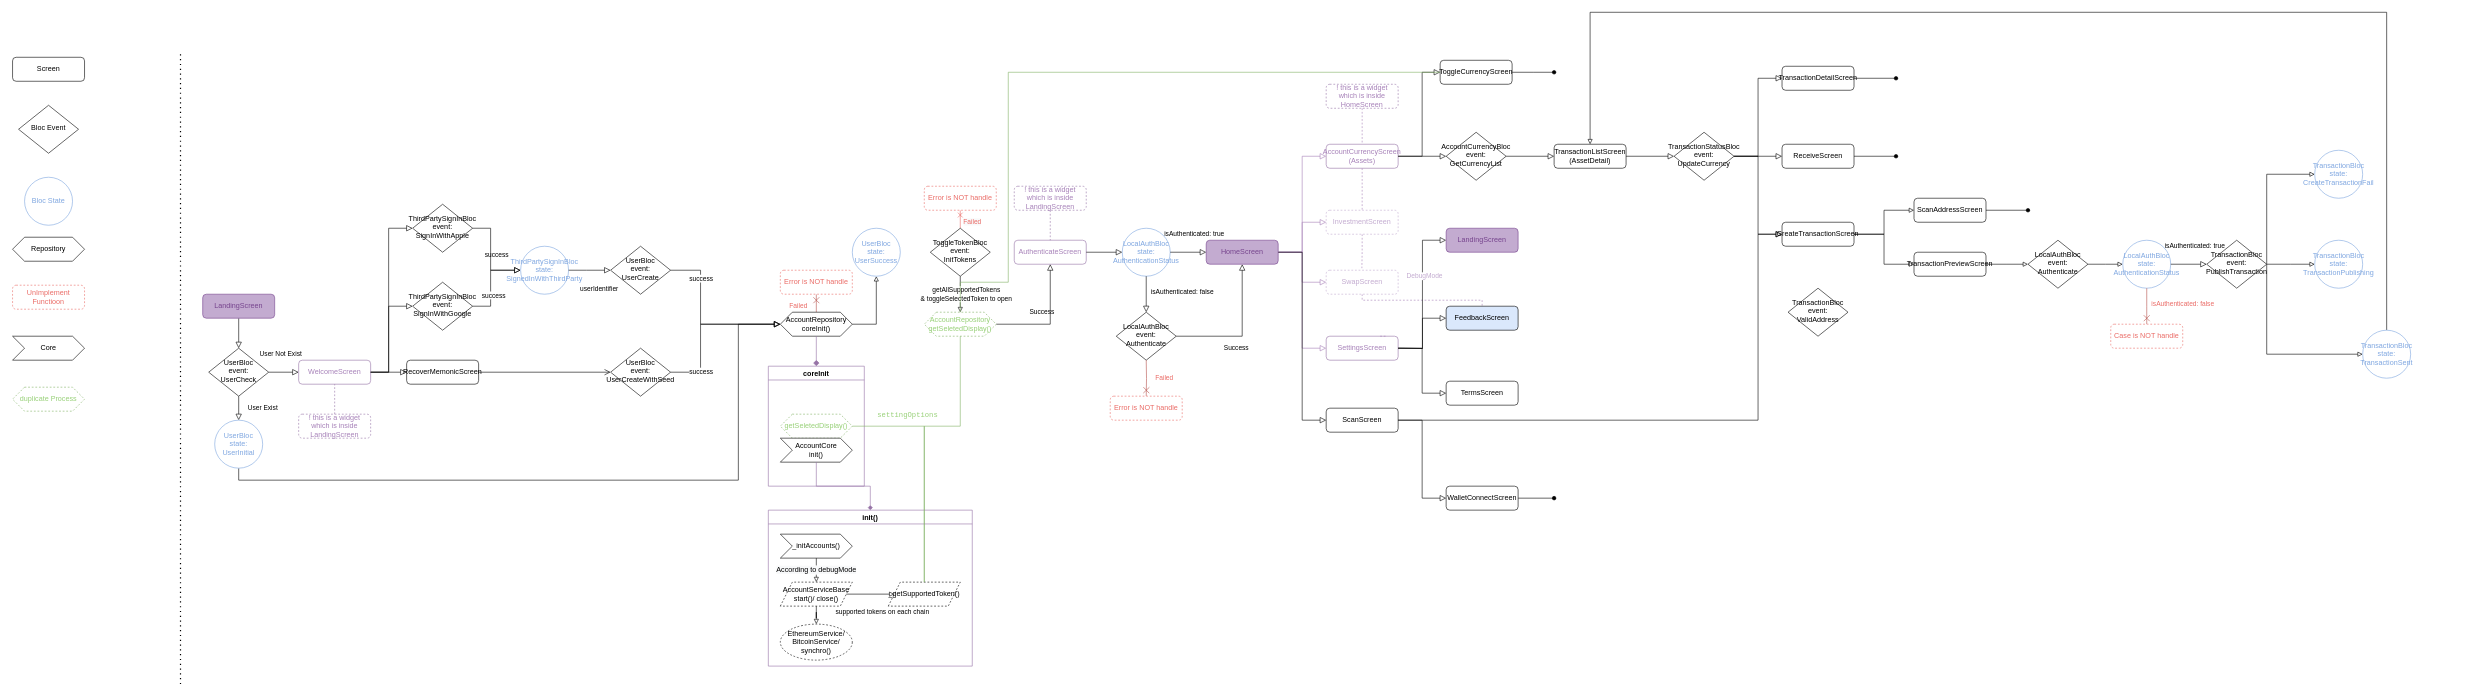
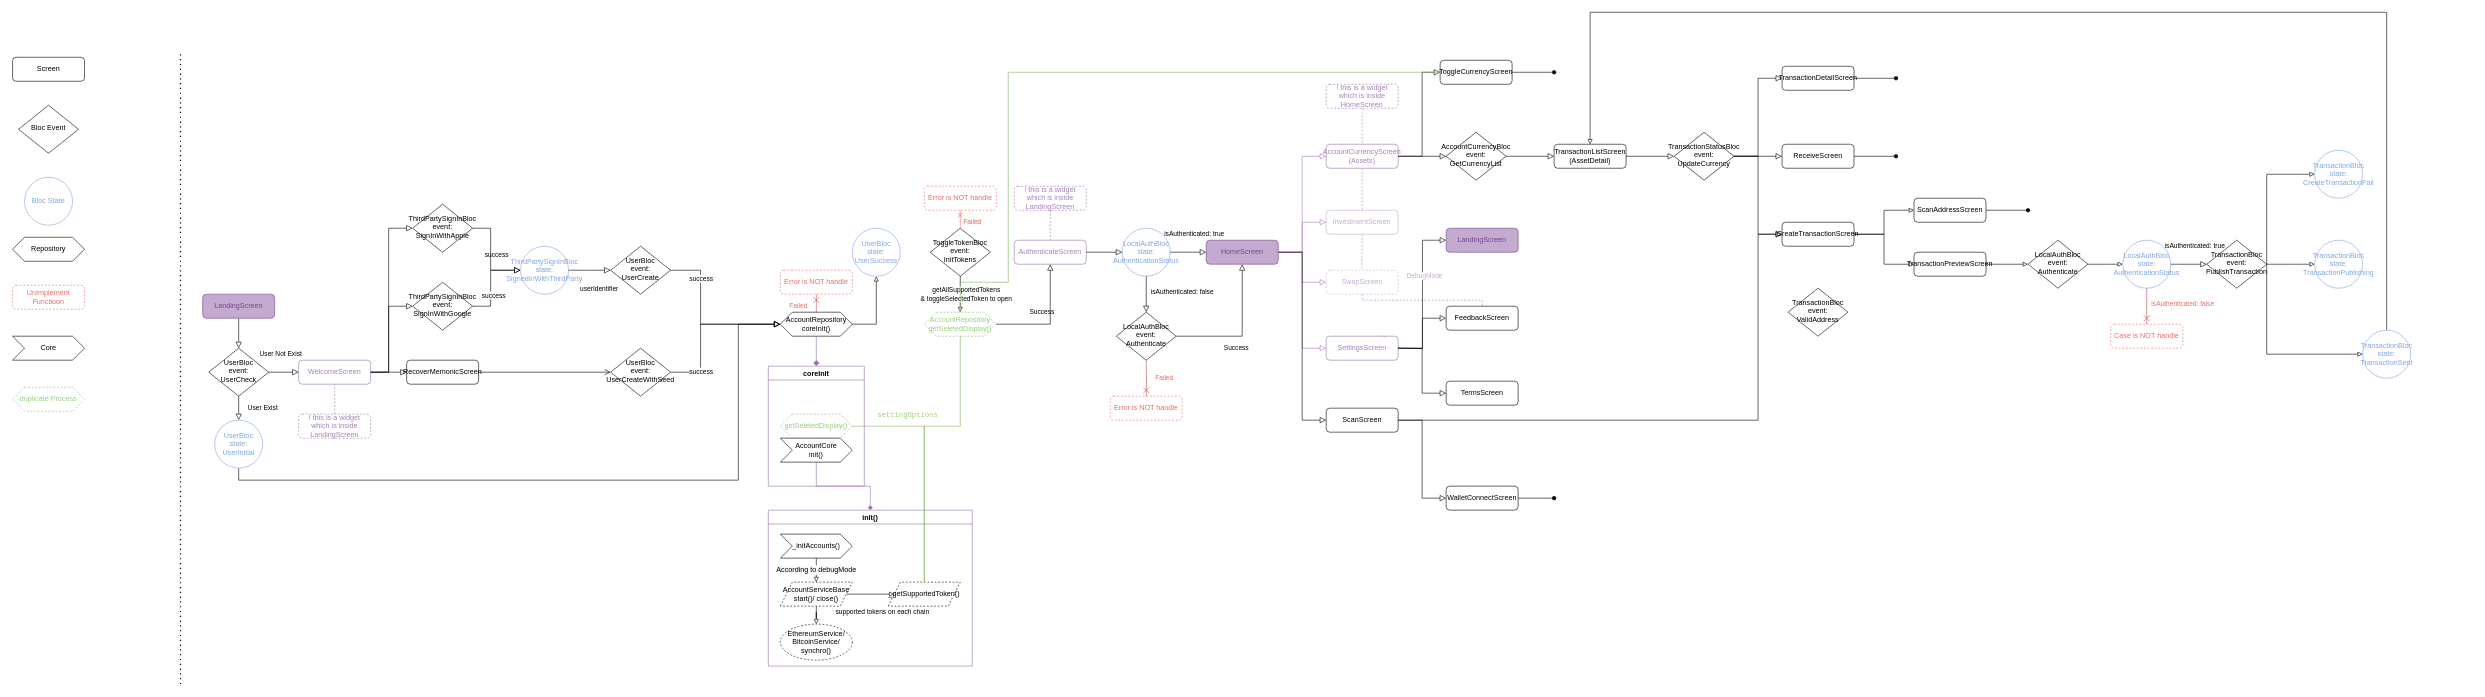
(1362, 222) -> (1362, 222)
(1482, 318) -> (1482, 318)
